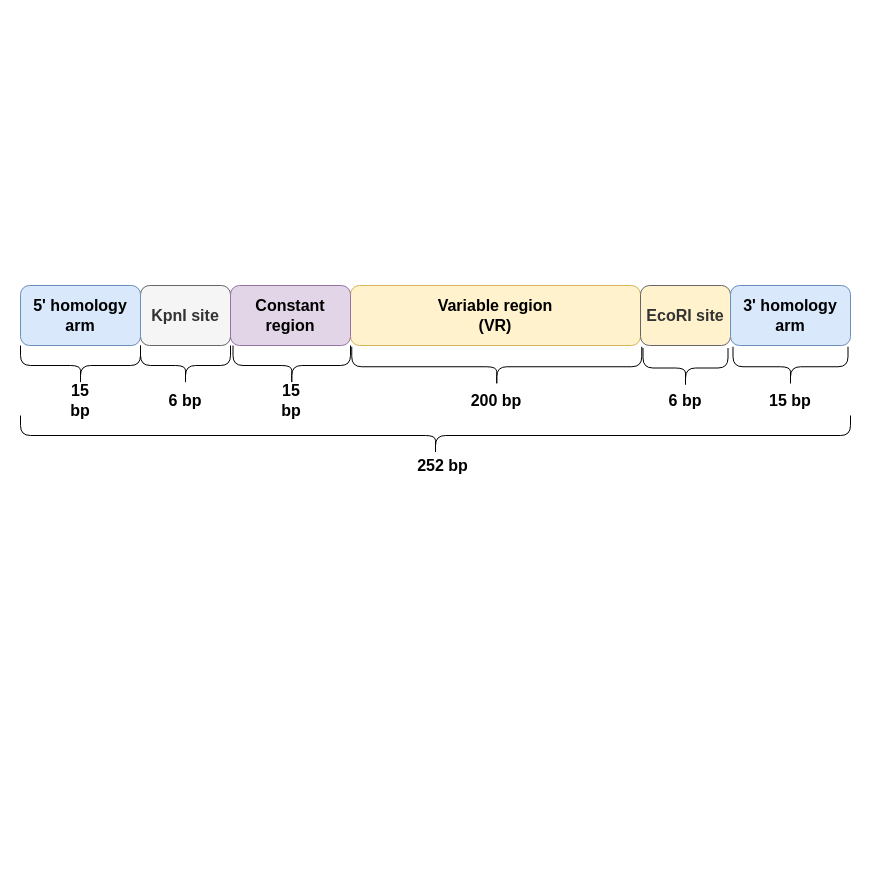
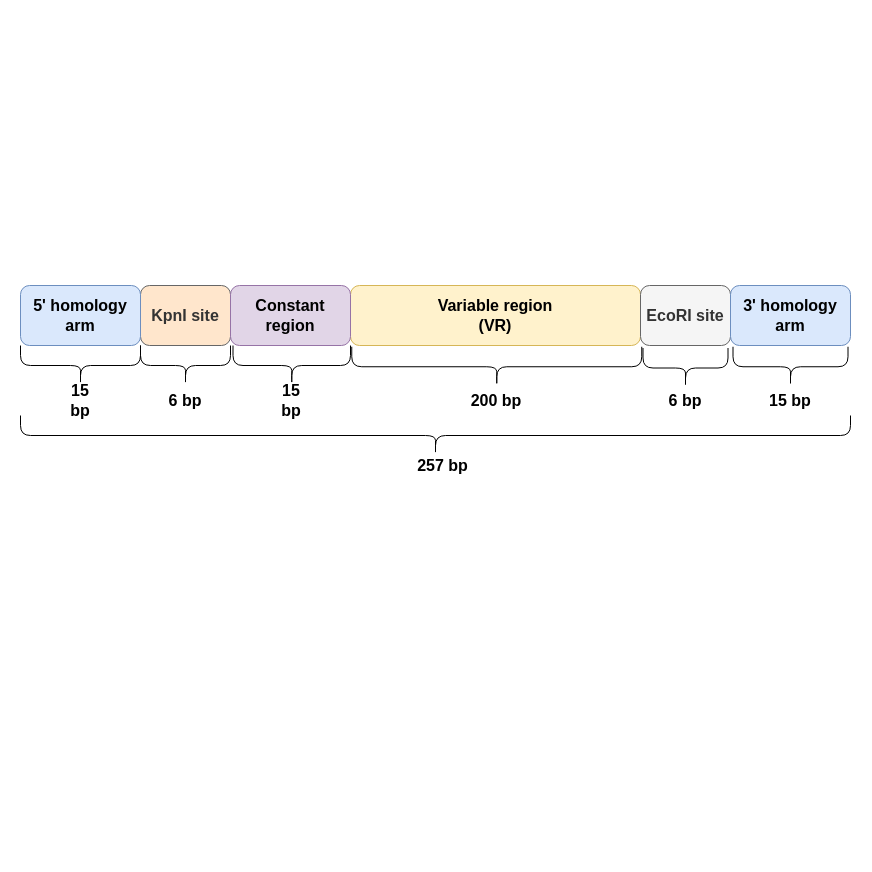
(186, 316) -> (186, 316)
(686, 316) -> (686, 316)
(443, 466) -> (443, 466)
